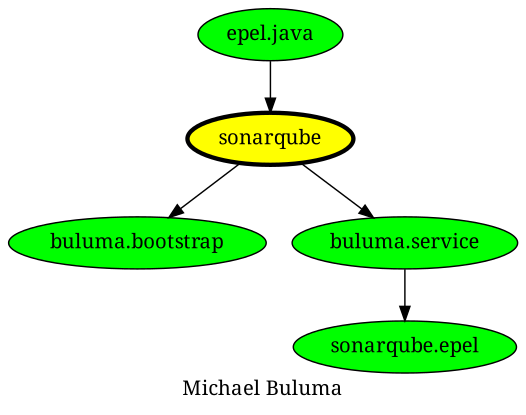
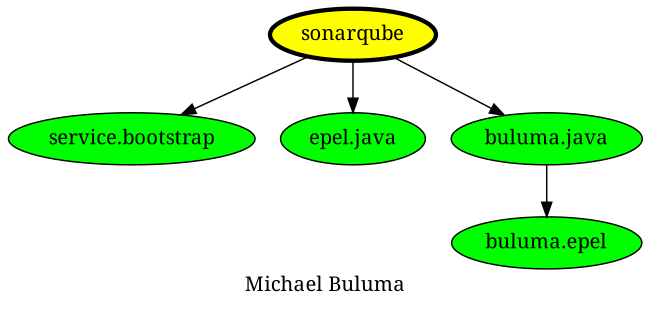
(270, 80) -> (353, 80)
(137, 243) -> (132, 139)
(405, 243) -> (547, 139)
(405, 347) -> (547, 243)
